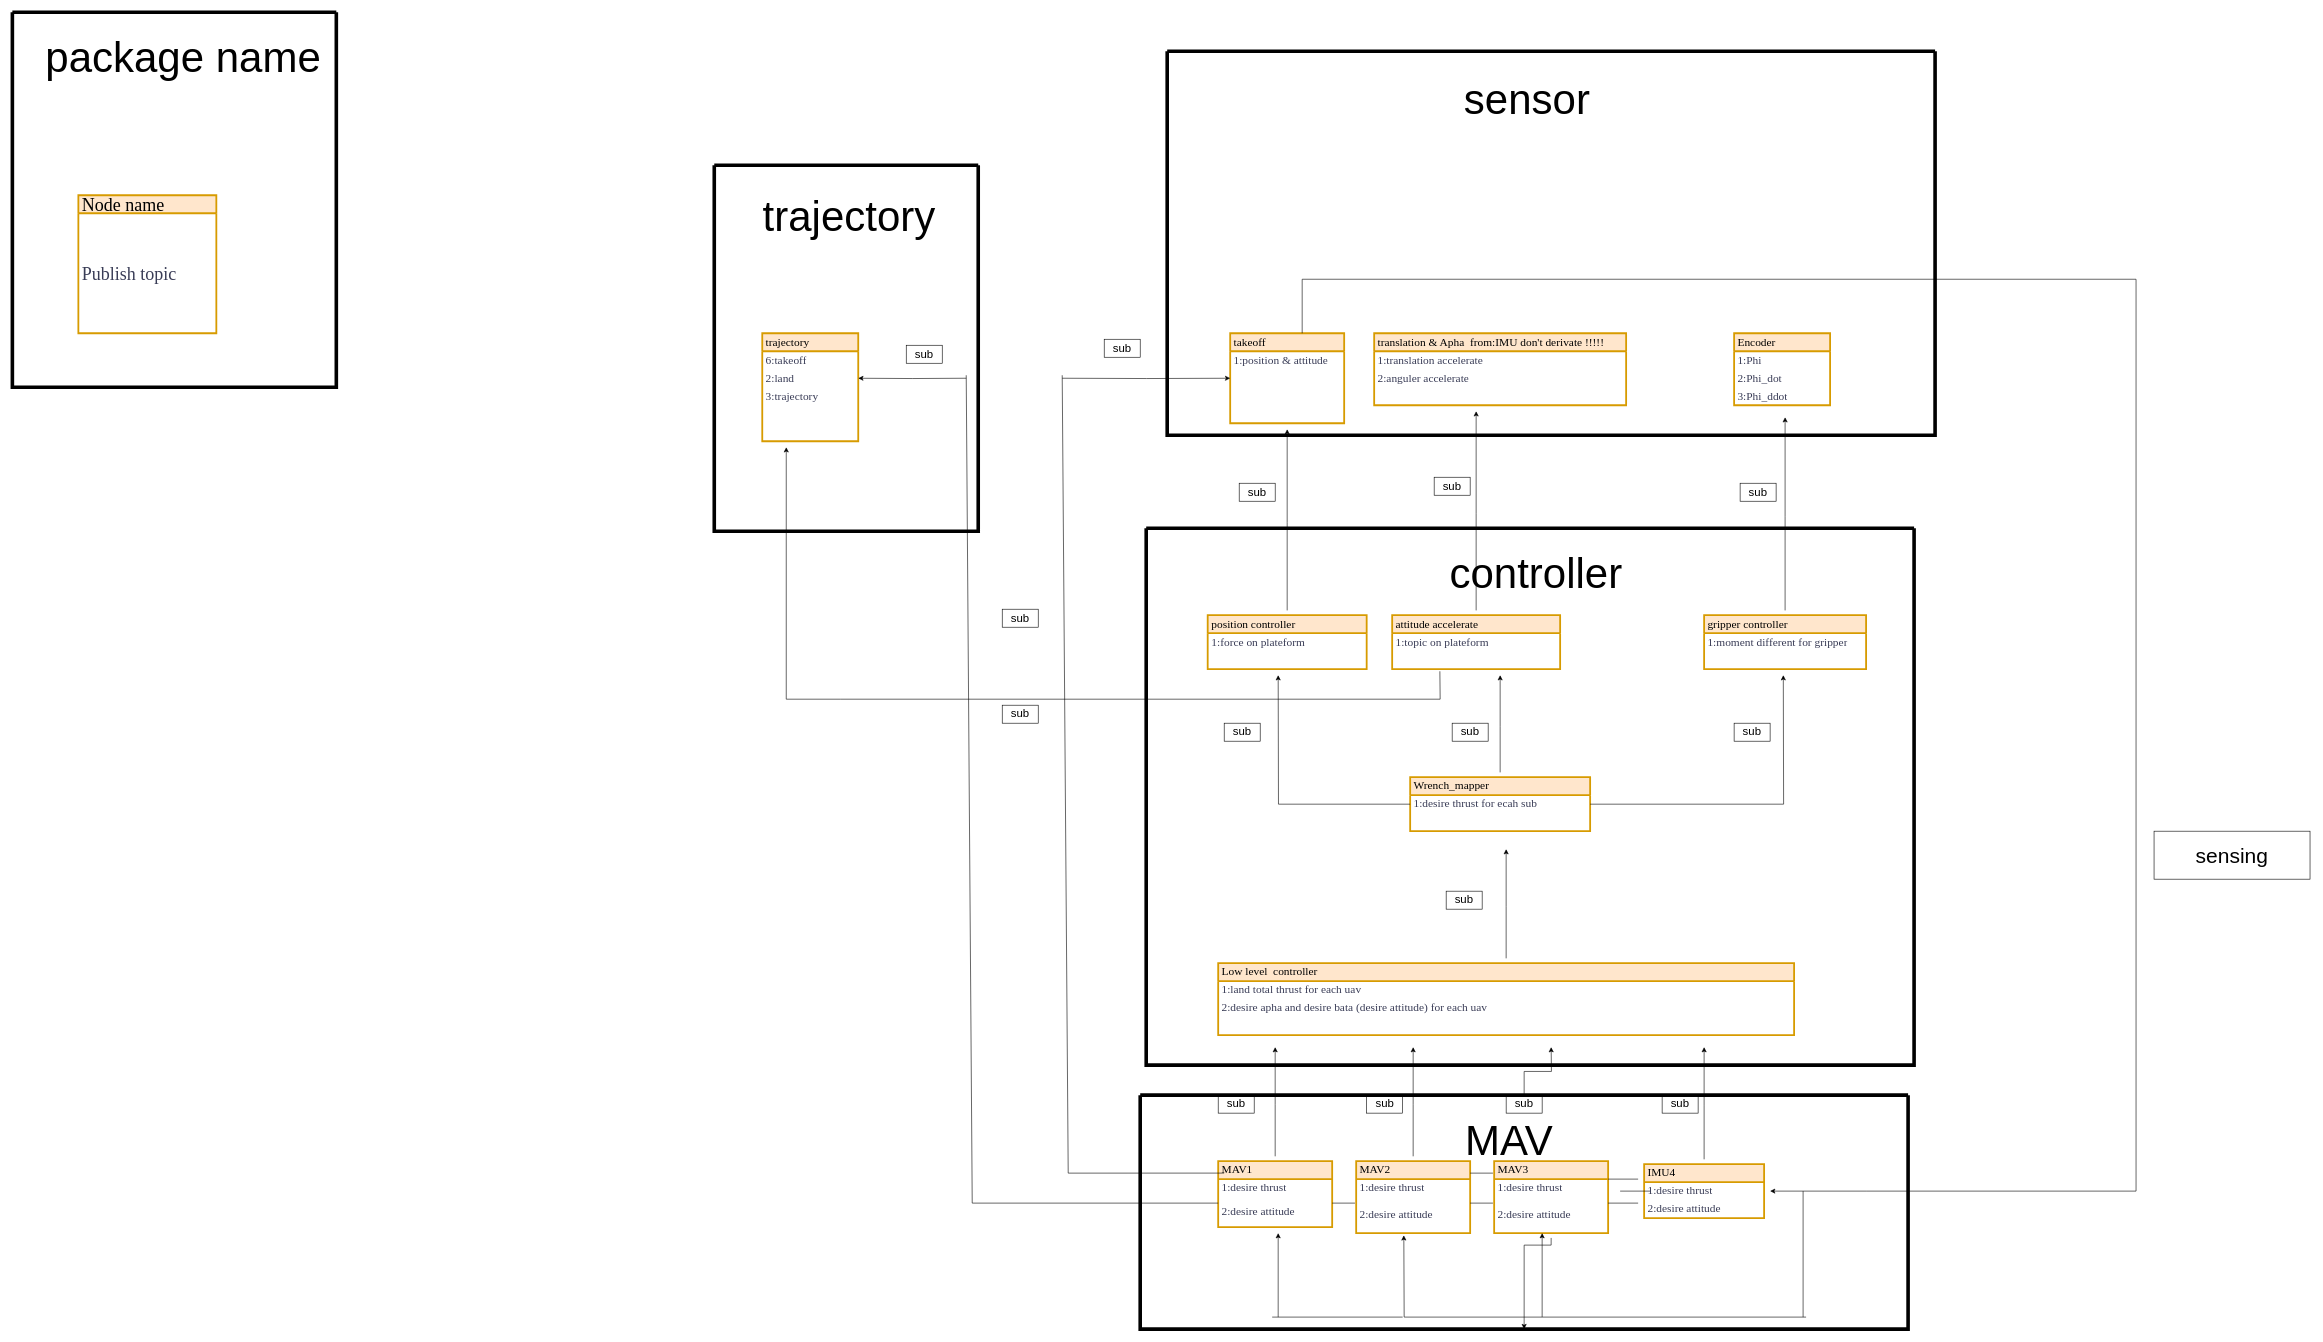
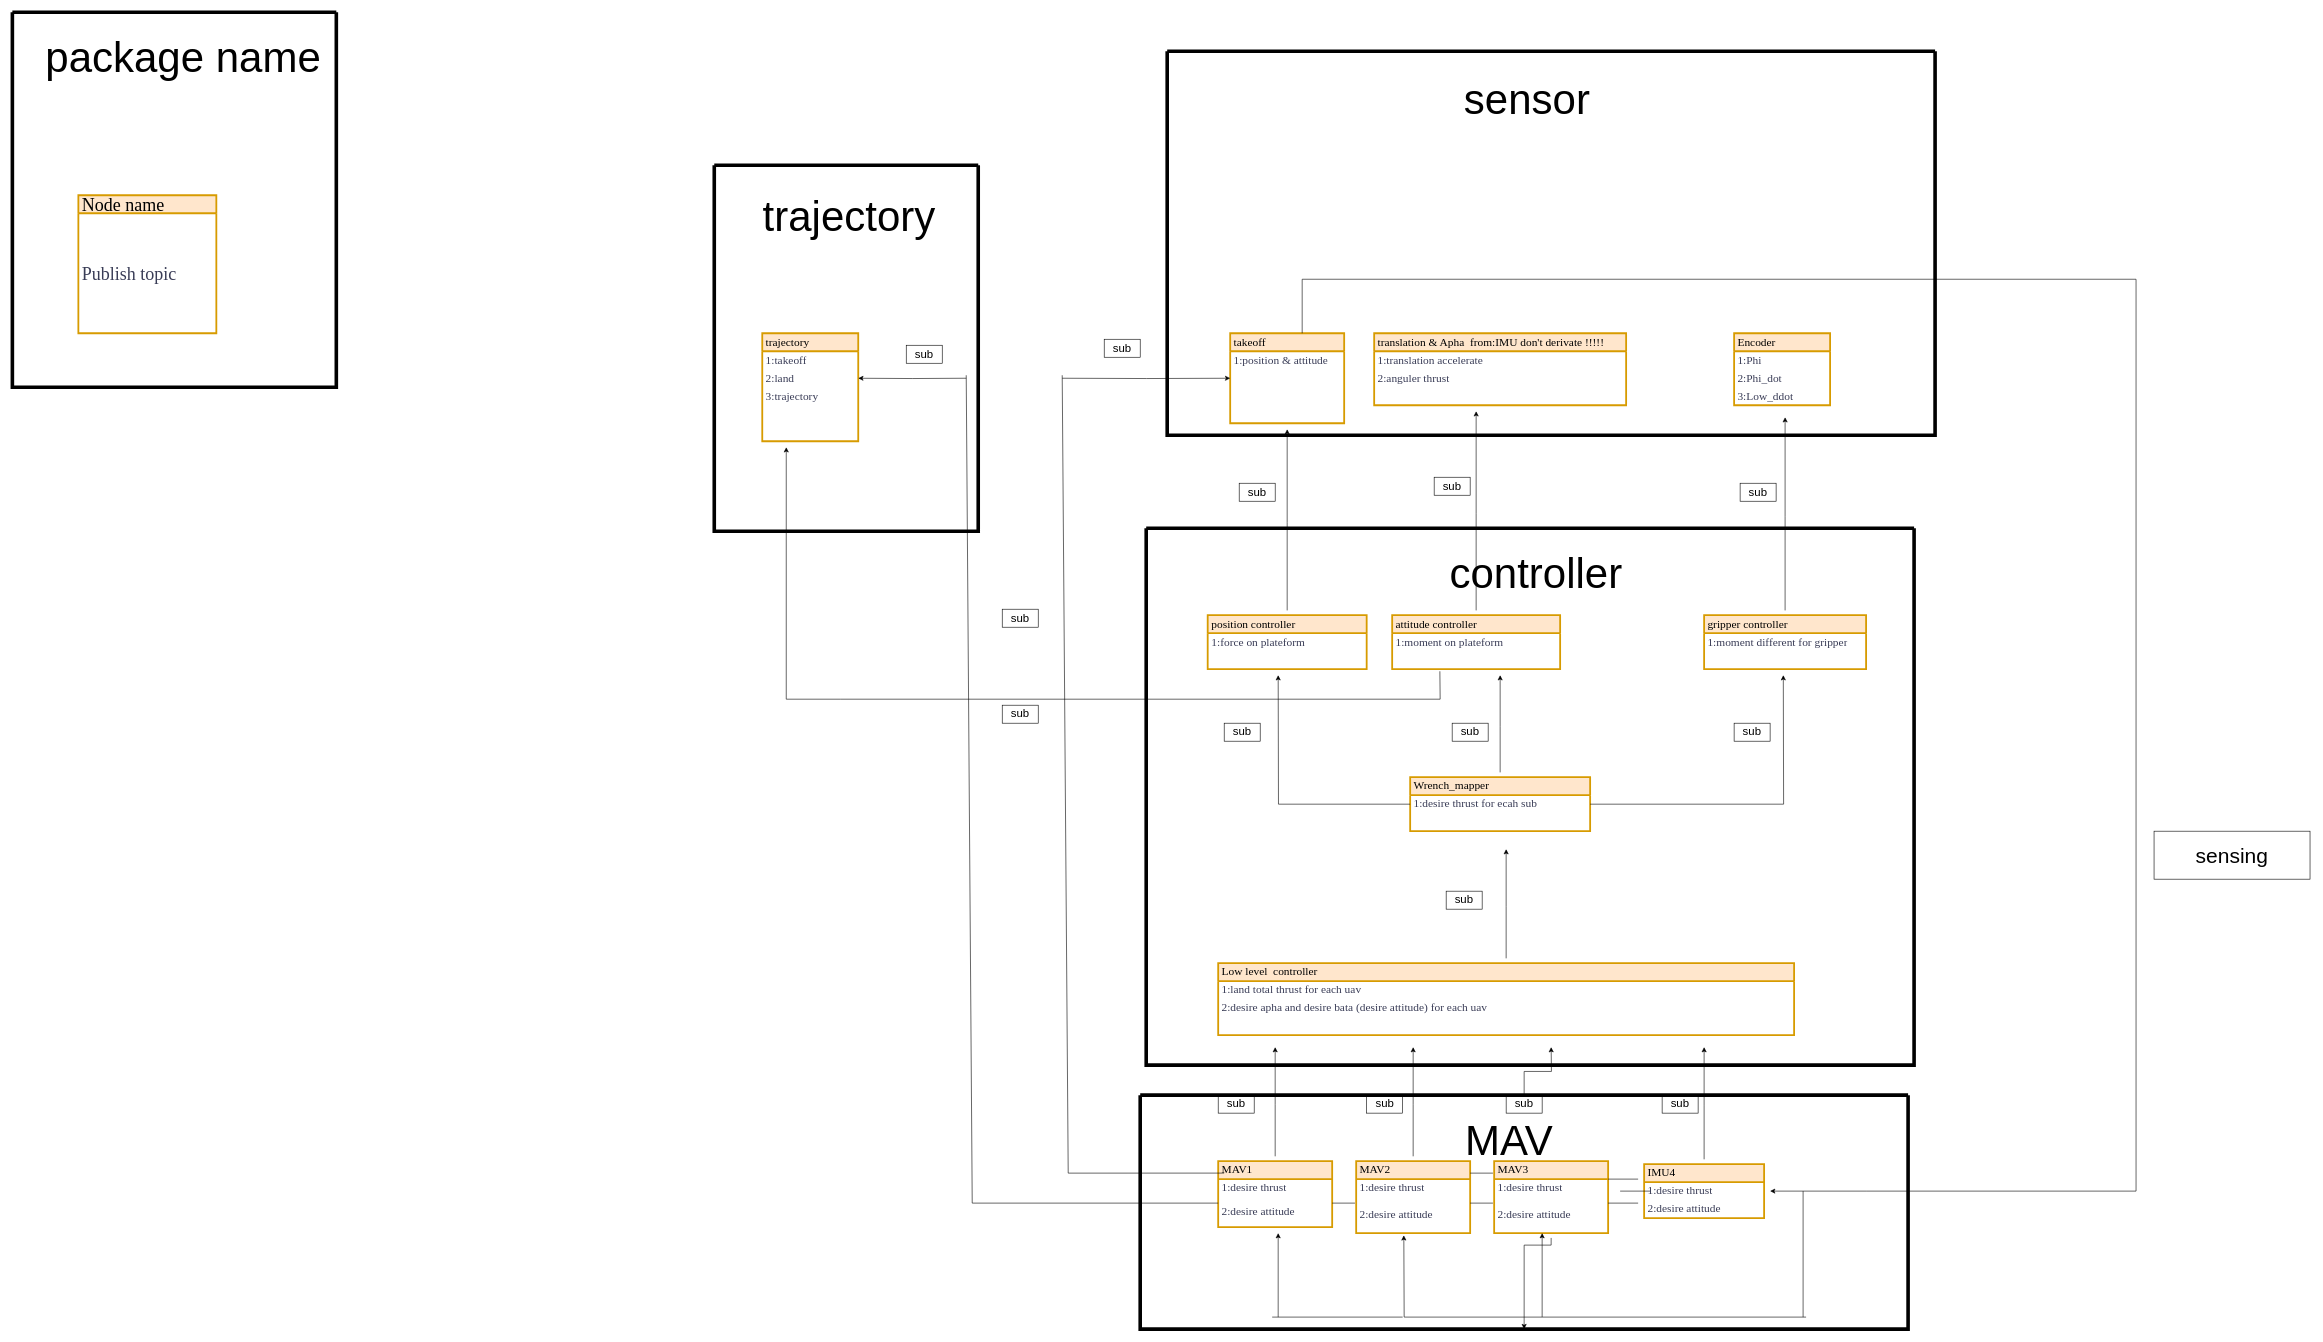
(793, 360) -> (793, 360)
(1436, 378) -> (1425, 378)
(1767, 396) -> (1768, 396)
(1452, 624) -> (1451, 624)
(1452, 642) -> (1457, 642)
